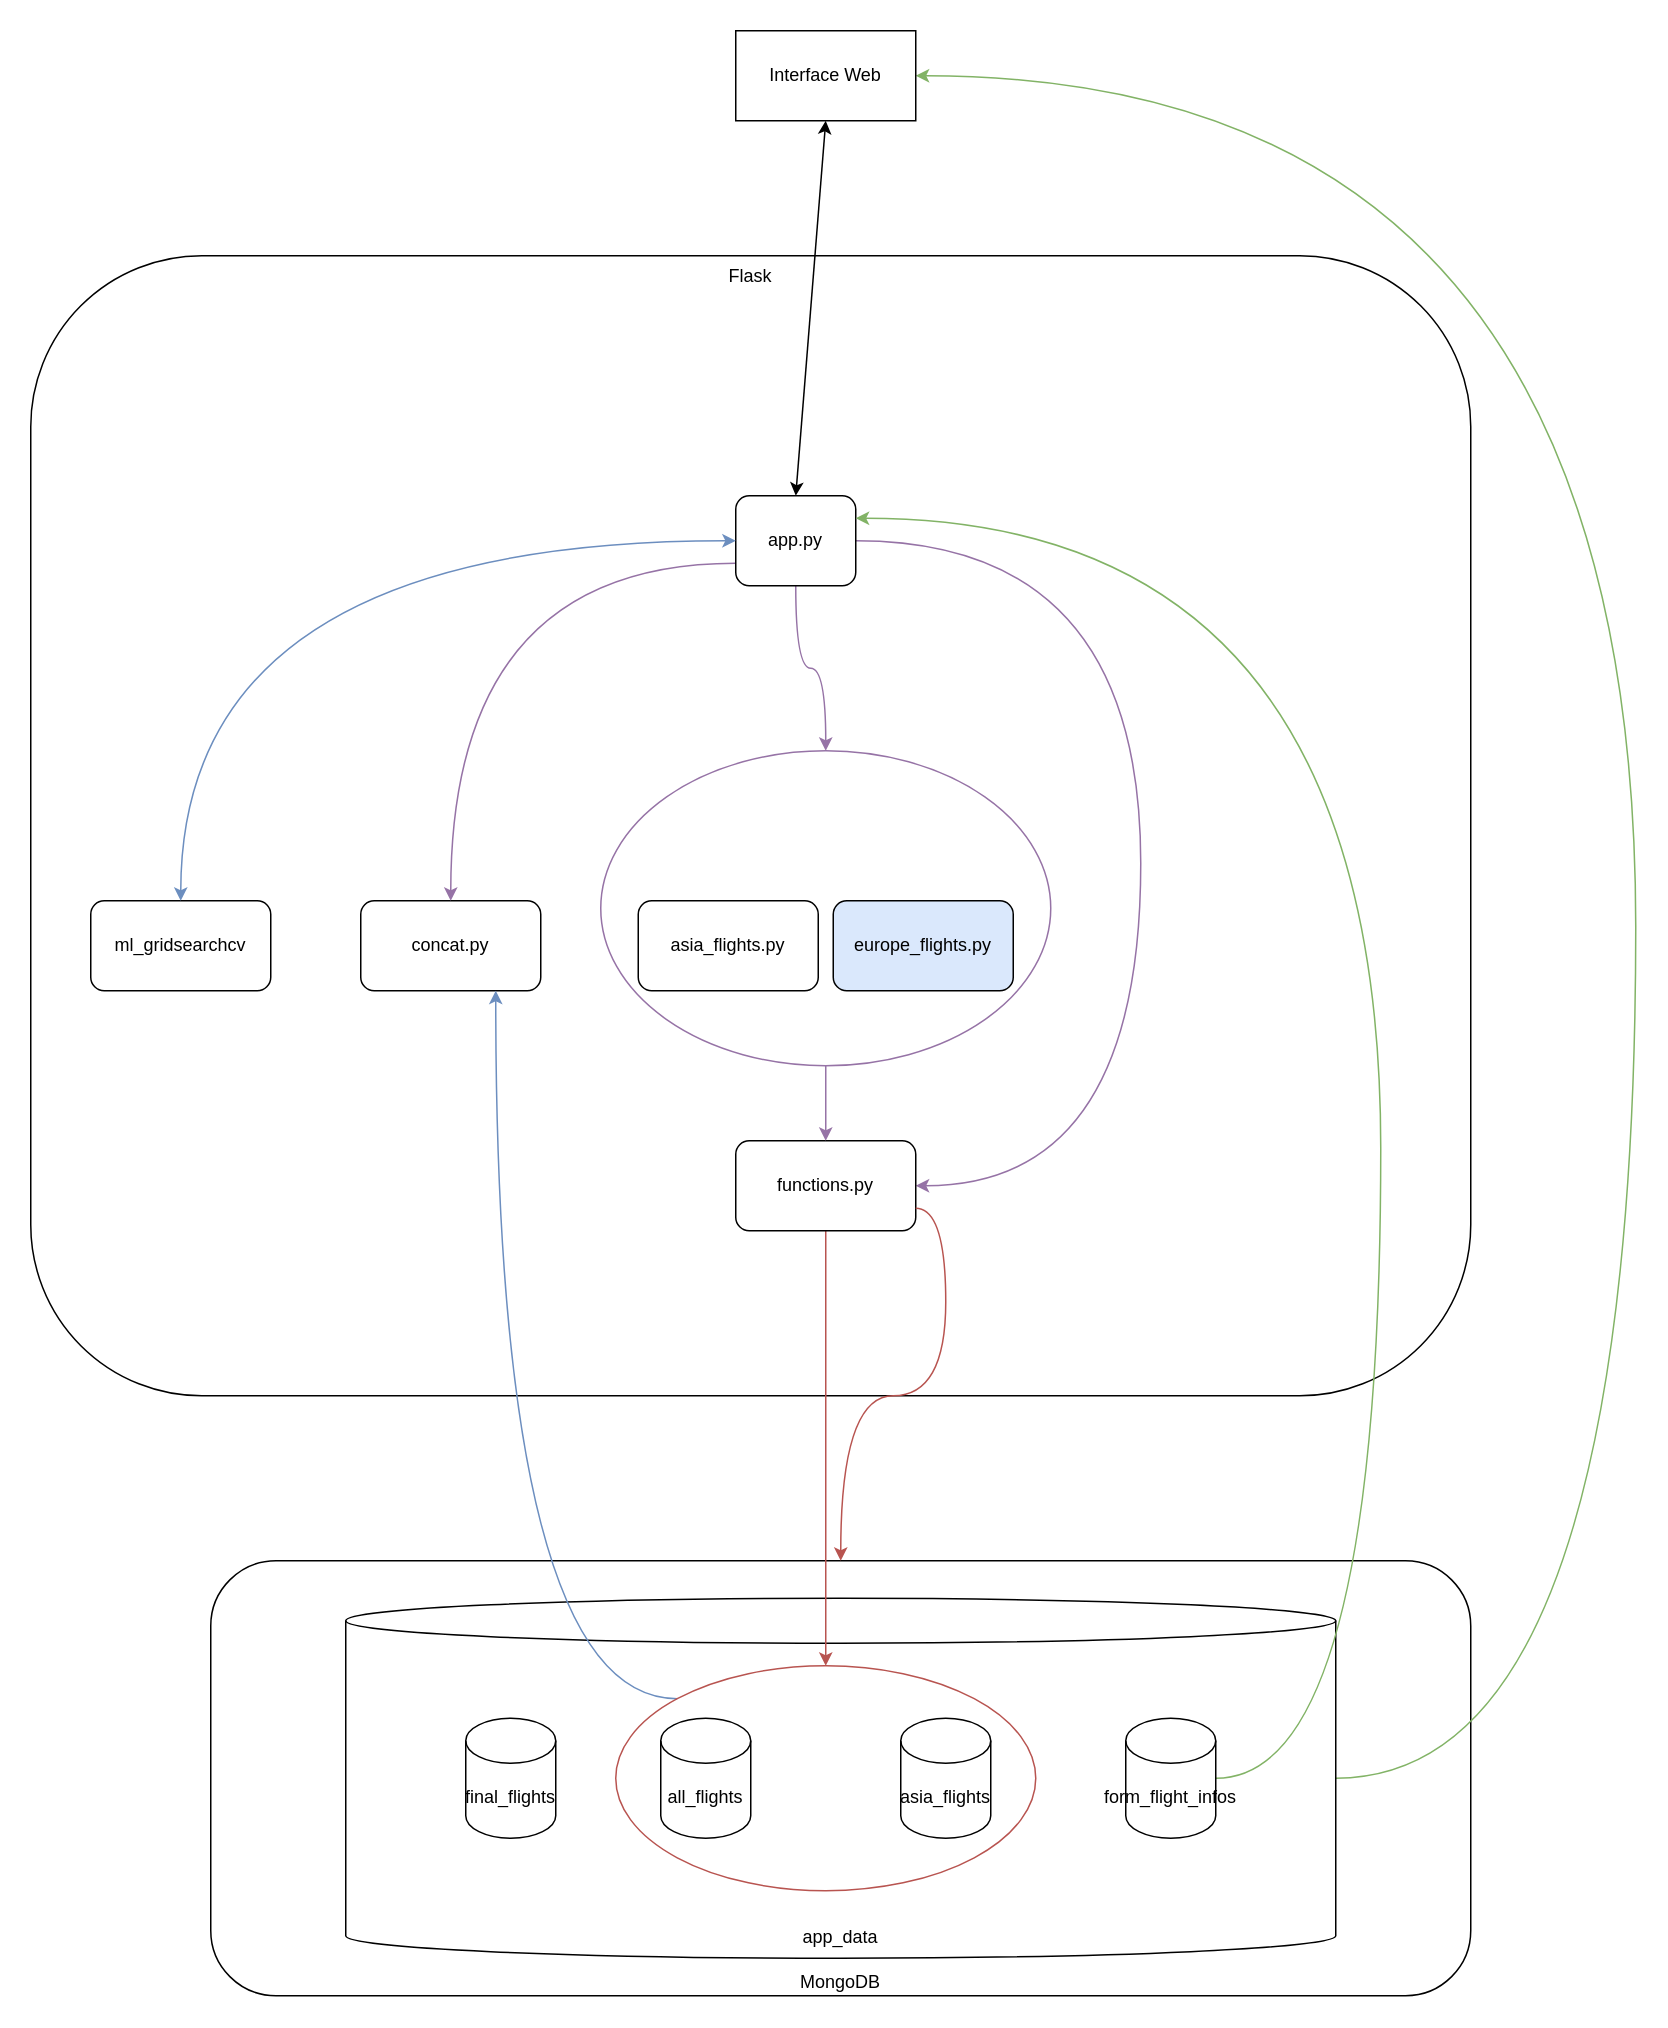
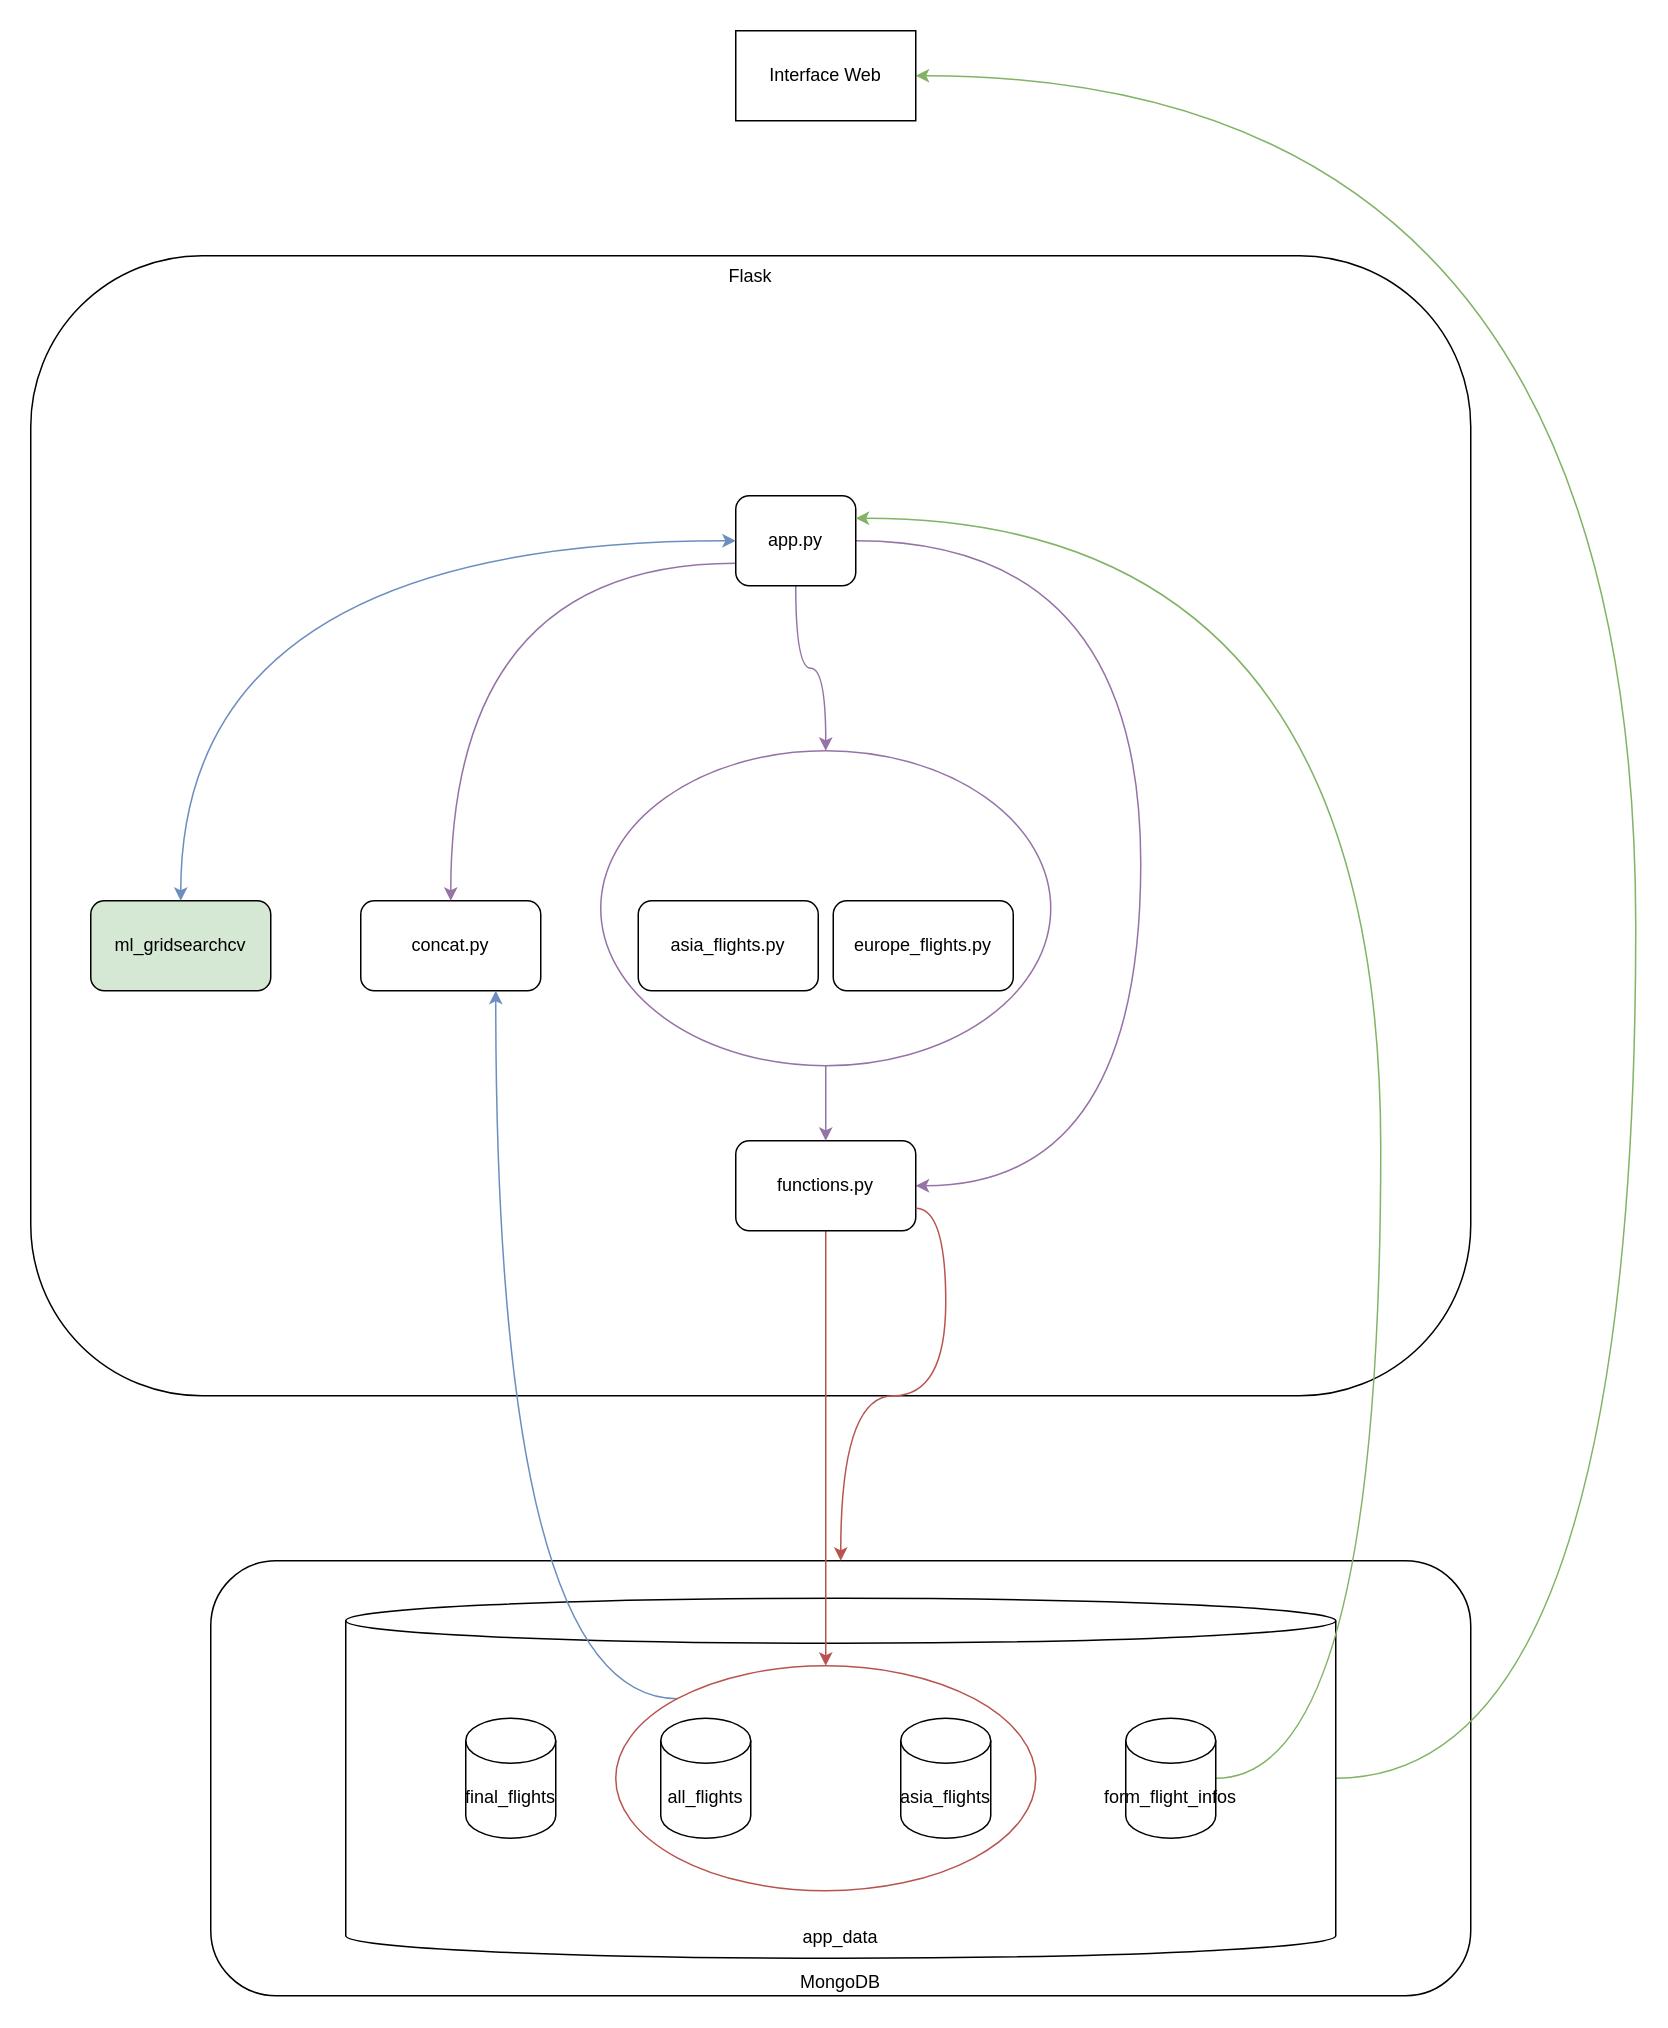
(811, 308) -> none
(181, 946) -> (181, 946)
(923, 946) -> (923, 946)
